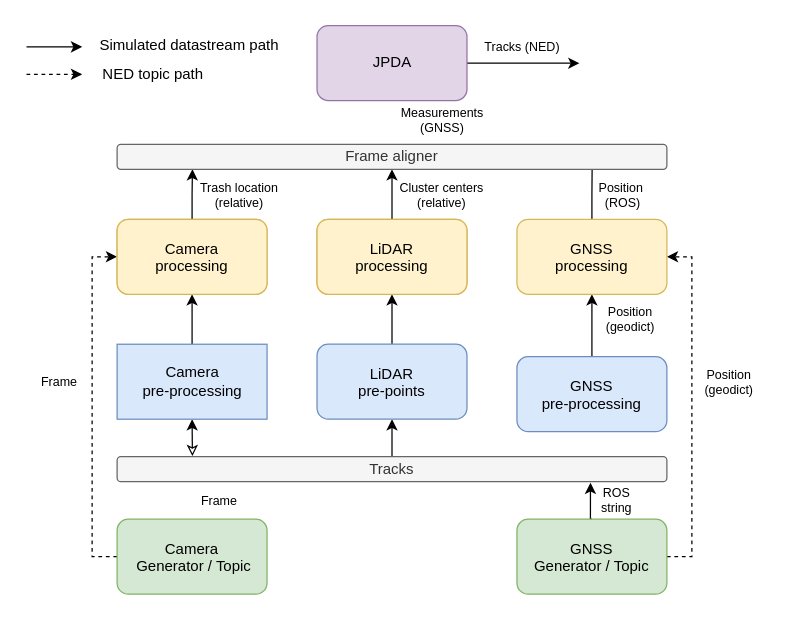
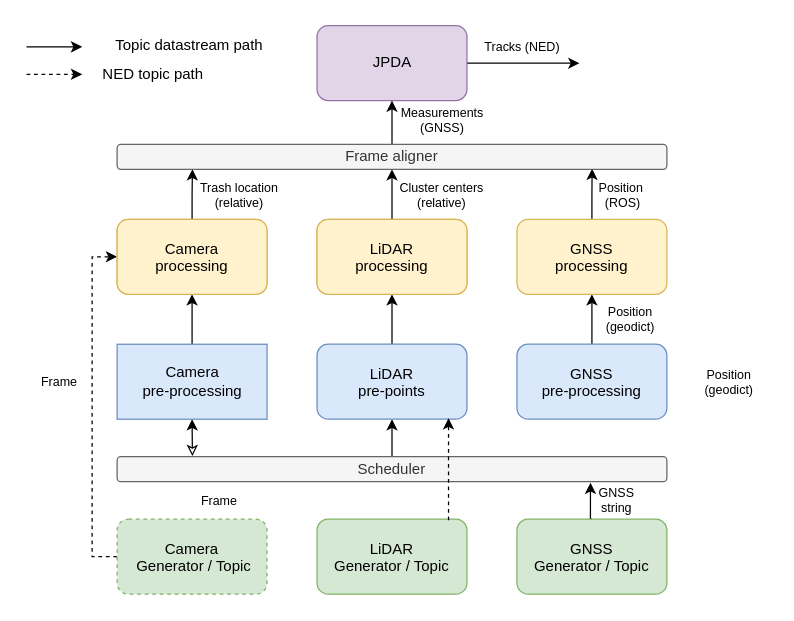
(189, 45) -> (189, 45)
none -> (392, 127)
(592, 175) -> (592, 179)
(592, 394) -> (592, 382)
(692, 411) -> none
(392, 469) -> (392, 469)
none -> (448, 473)
(616, 493) -> (616, 493)
(192, 557) -> (192, 557)
none -> (392, 557)
